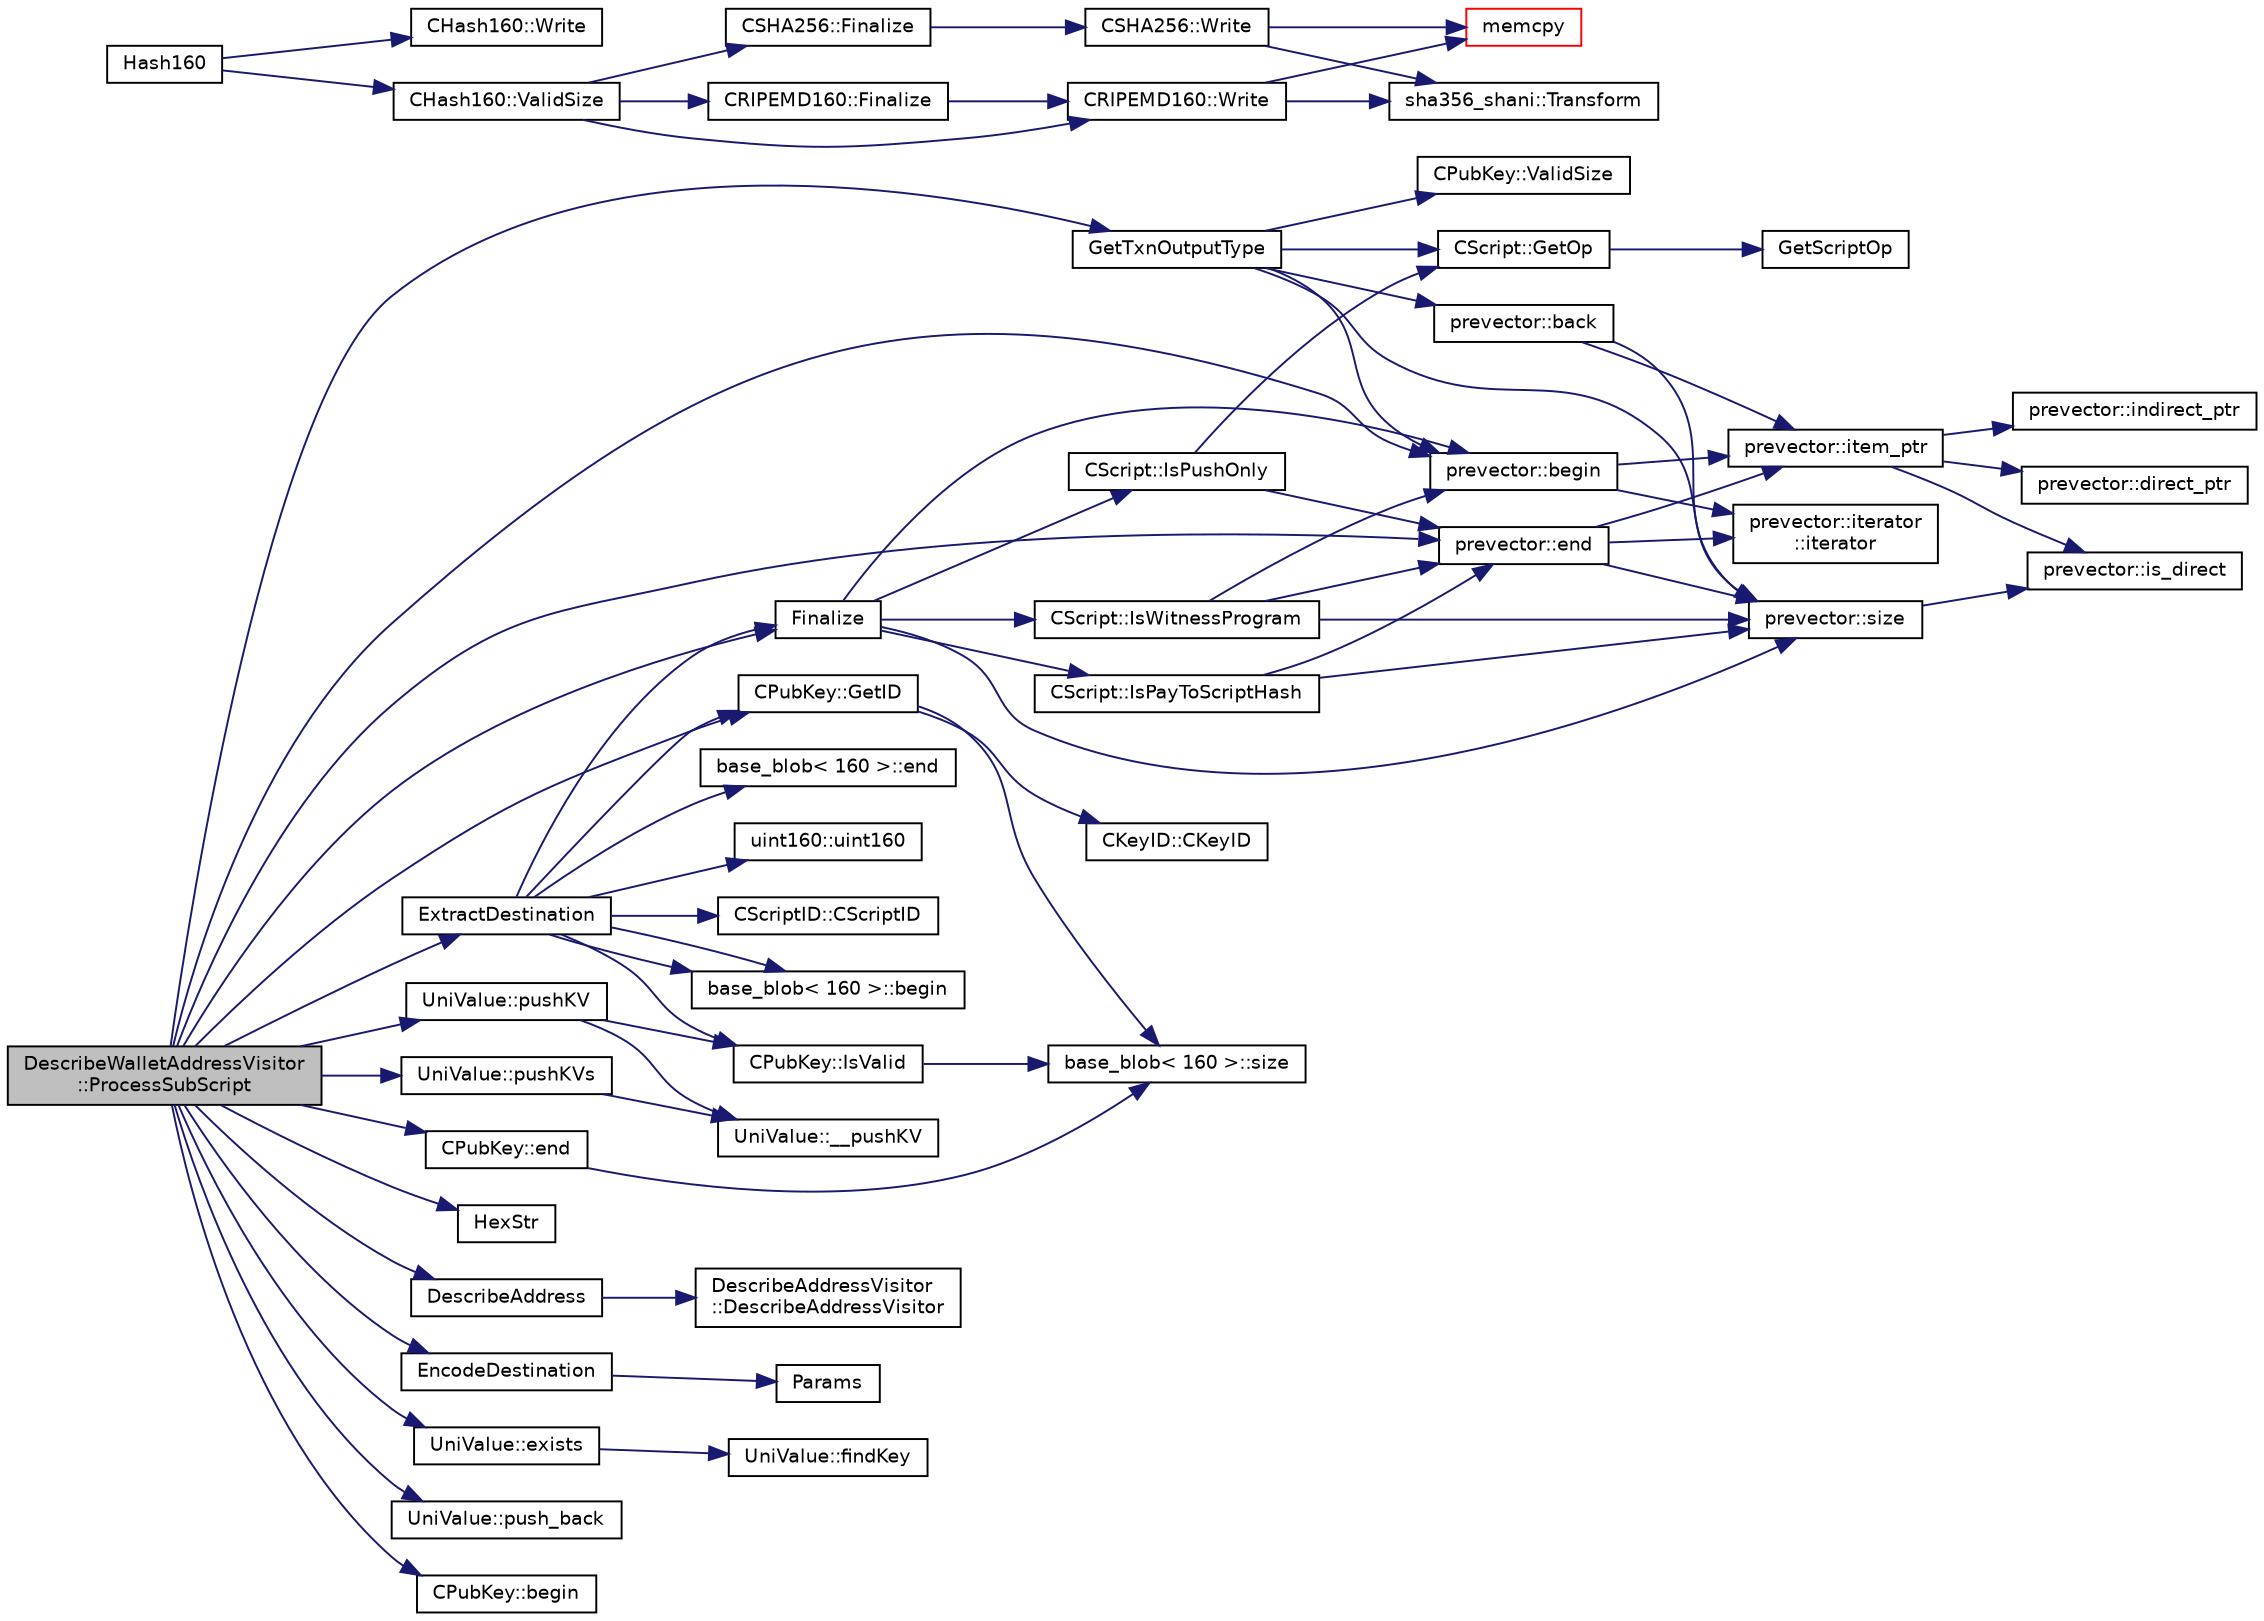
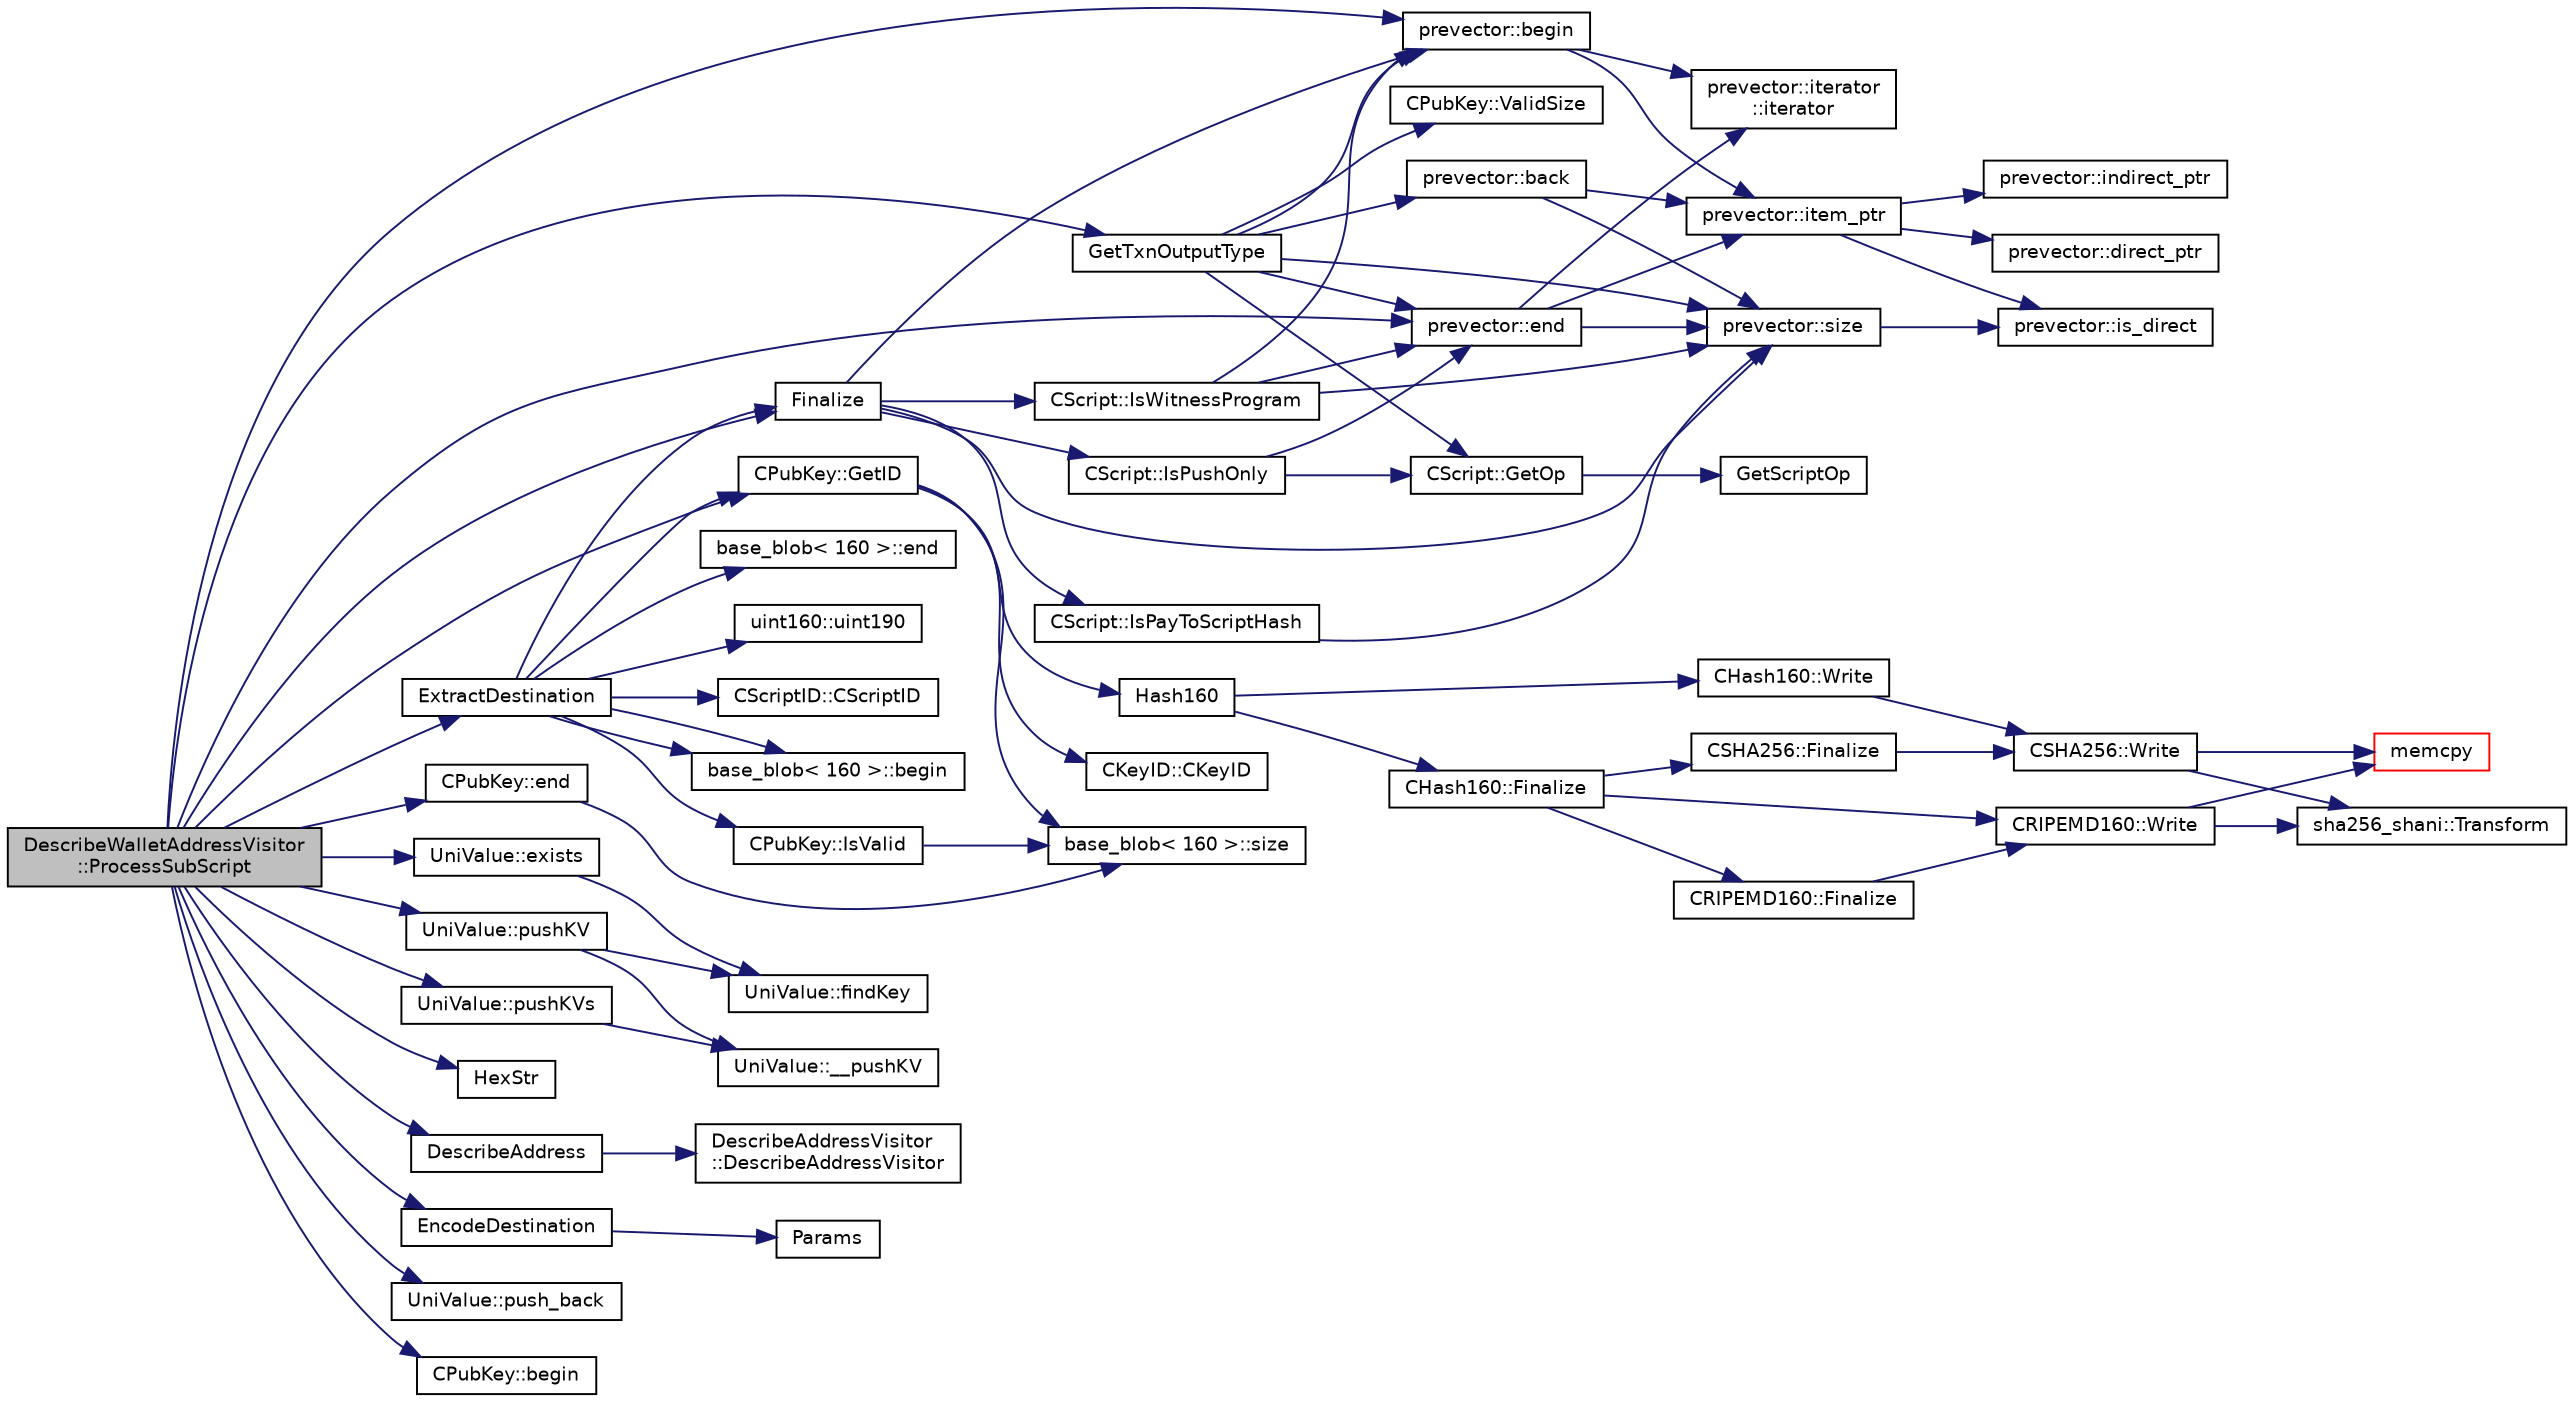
(507, 101) -> (1497, 789)
(1524, 101) -> (2432, 826)
(1373, 632) -> (1334, 290)
none -> (1015, 637)
none -> (1940, 713)
(828, 842) -> (828, 623)
(659, 1031) -> (658, 961)
